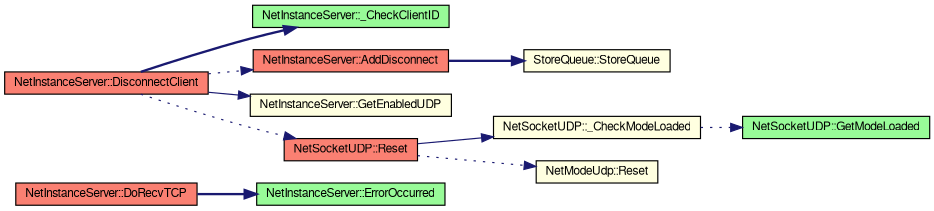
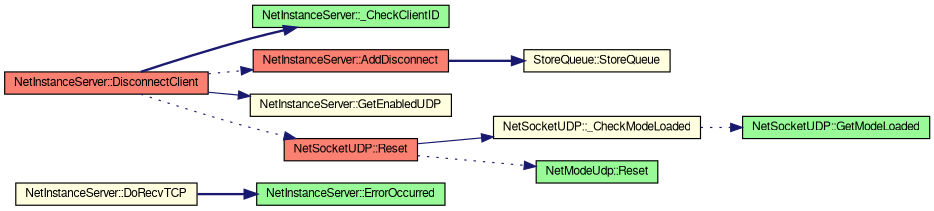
(597, 172) -> (597, 172)
(106, 194) -> (106, 194)
